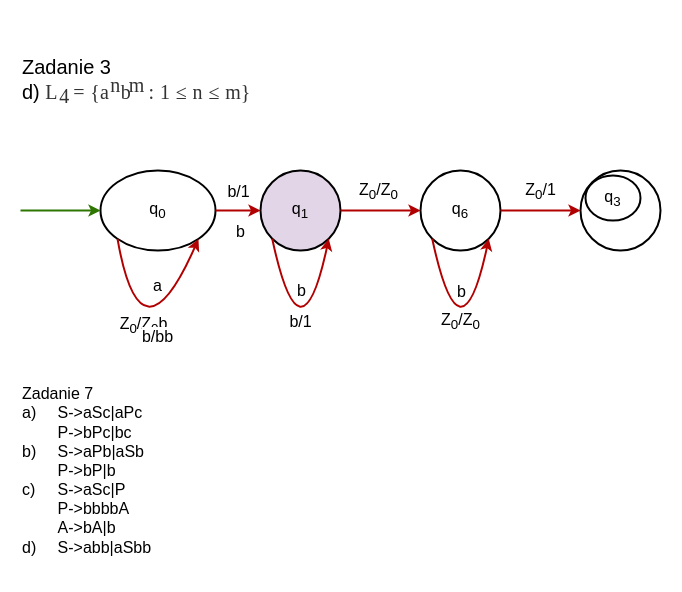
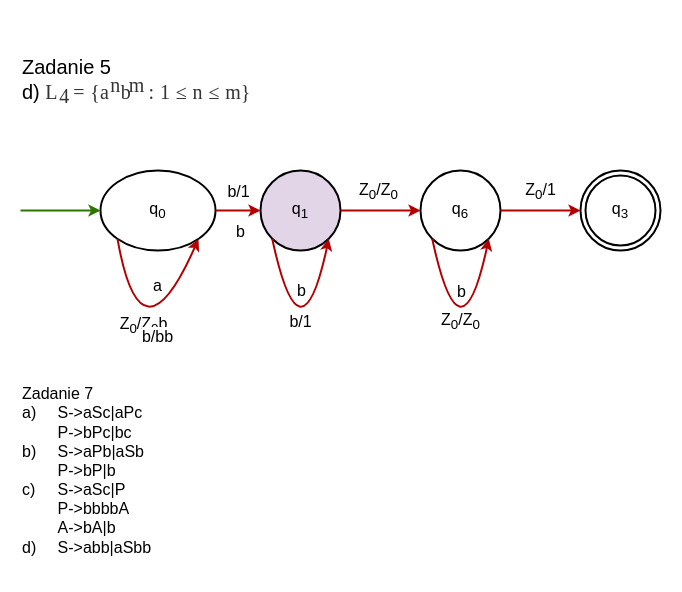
(81, 81) -> (81, 81)
(613, 198) -> (621, 211)
